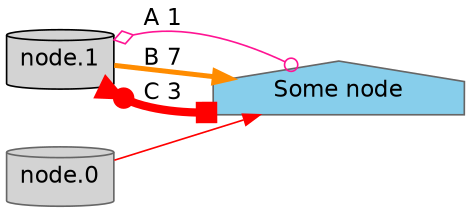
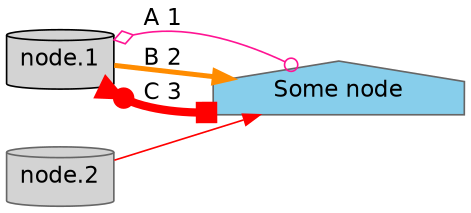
(163, 59) -> (163, 59)
(60, 177) -> (60, 177)
